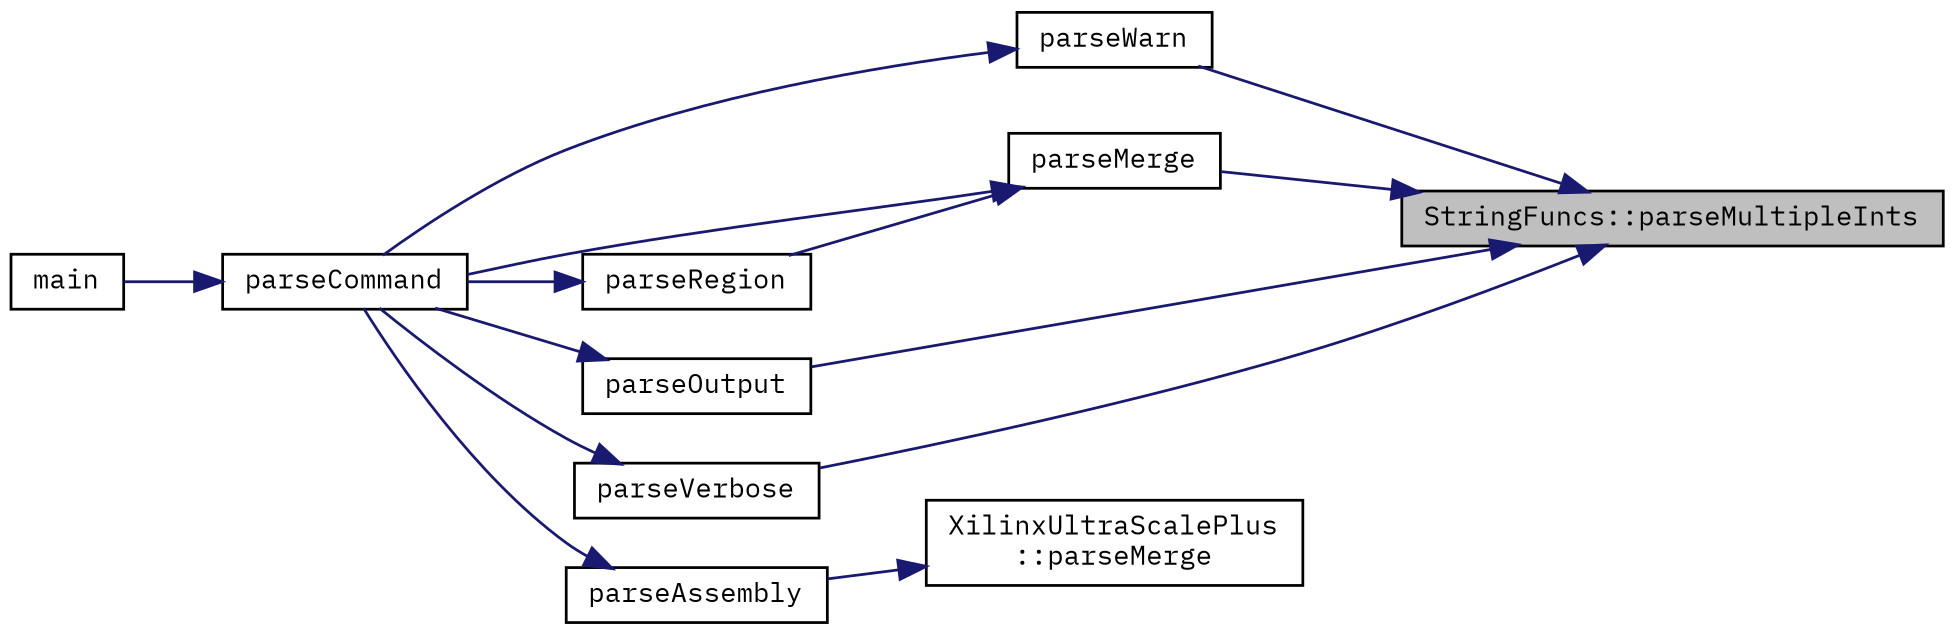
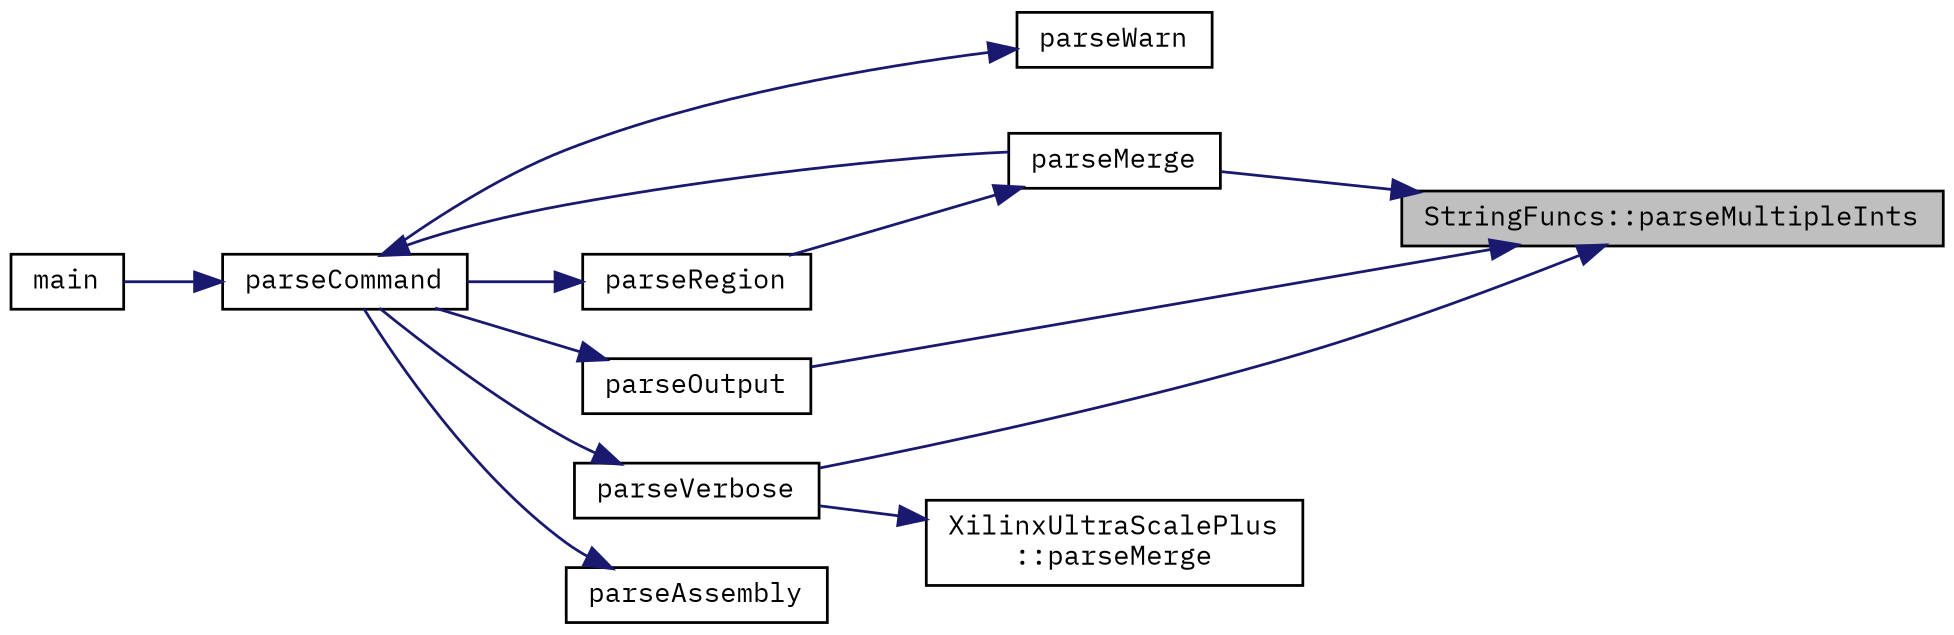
(1380, 125) -> none
(729, 228) -> (705, 183)
(863, 574) -> (859, 511)
